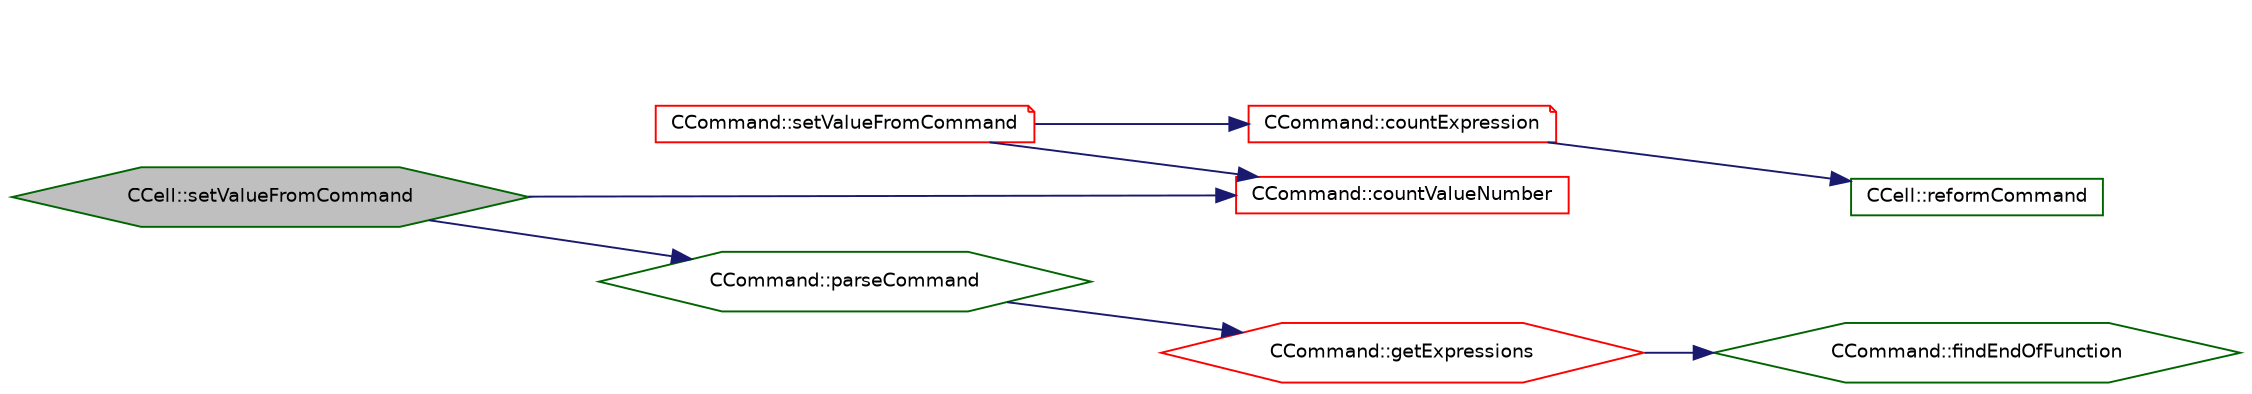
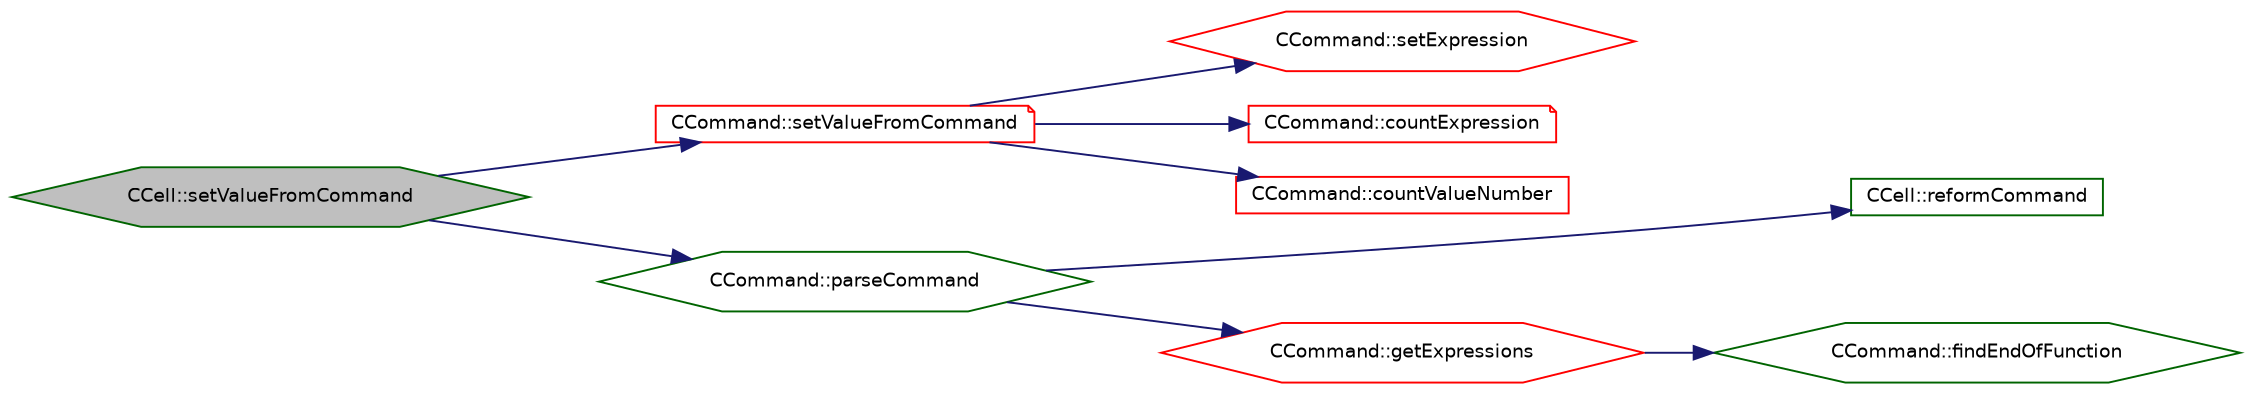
none -> (1402, 41)
(1689, 160) -> (1439, 245)
(872, 196) -> (559, 160)
